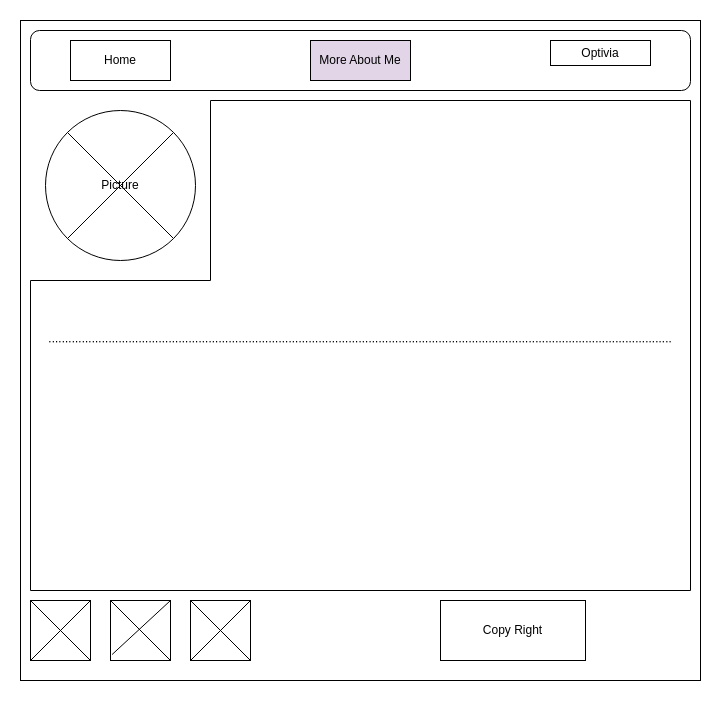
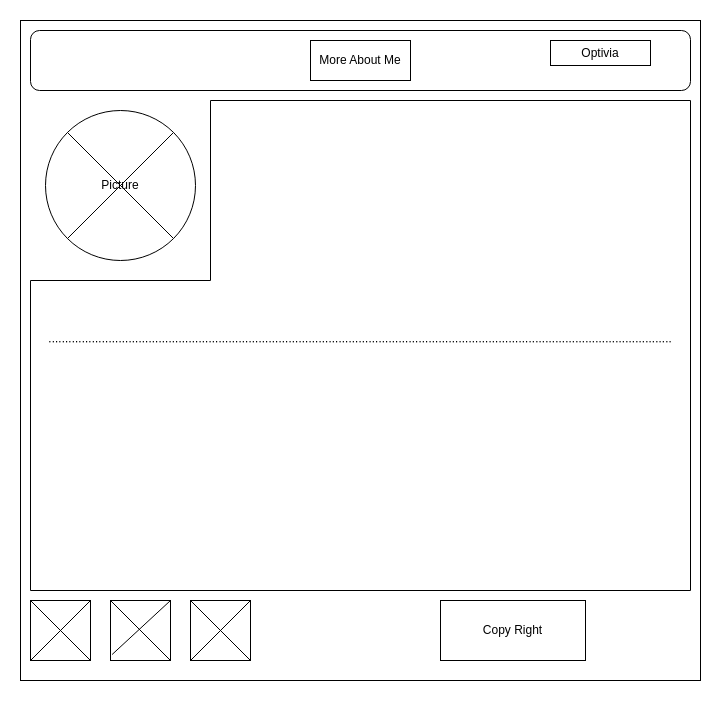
(121, 61) -> none
(361, 61) -> (361, 61)
